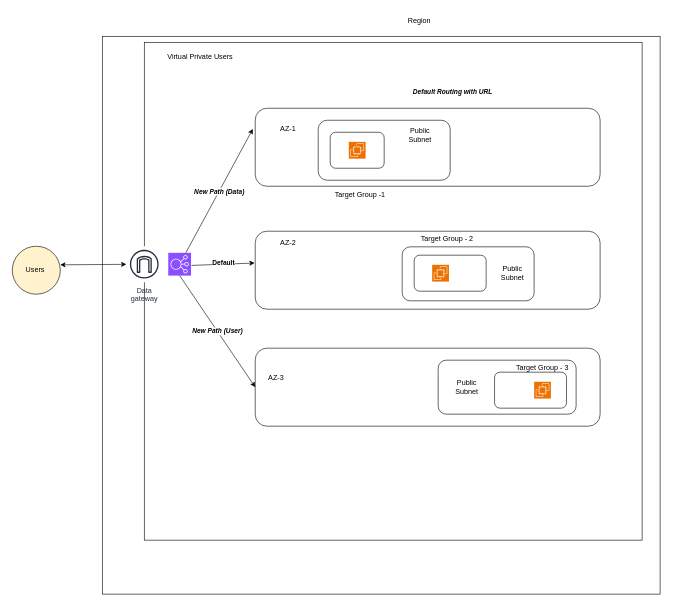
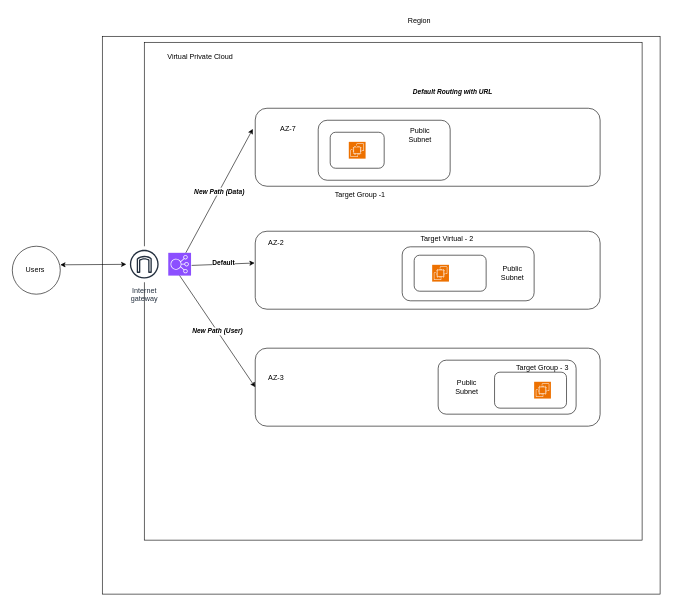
(201, 57) -> (201, 57)
(288, 129) -> (288, 129)
(288, 243) -> (276, 243)
(447, 264) -> (447, 264)
(36, 270) -> (36, 270)
(145, 295) -> (145, 295)
